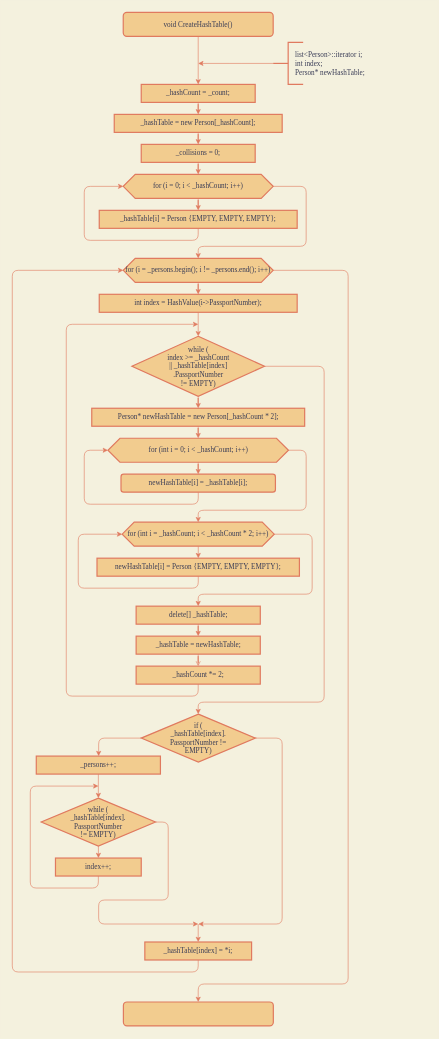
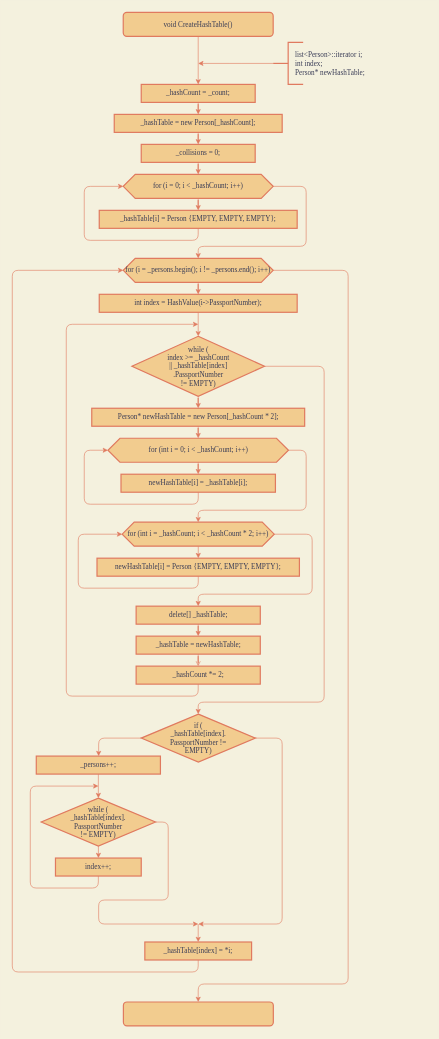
(198, 483) -> (198, 483)
